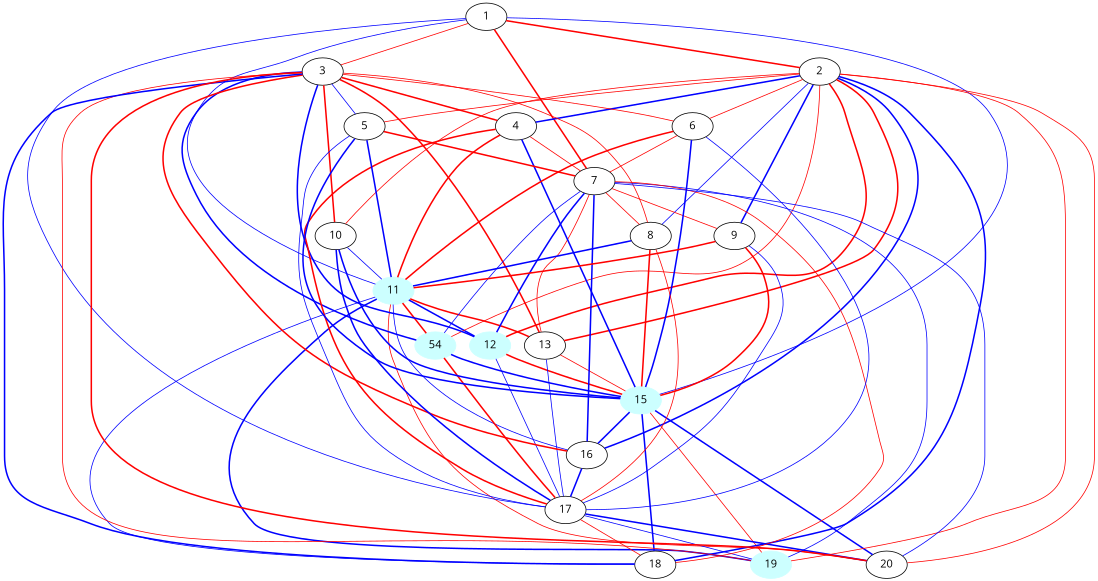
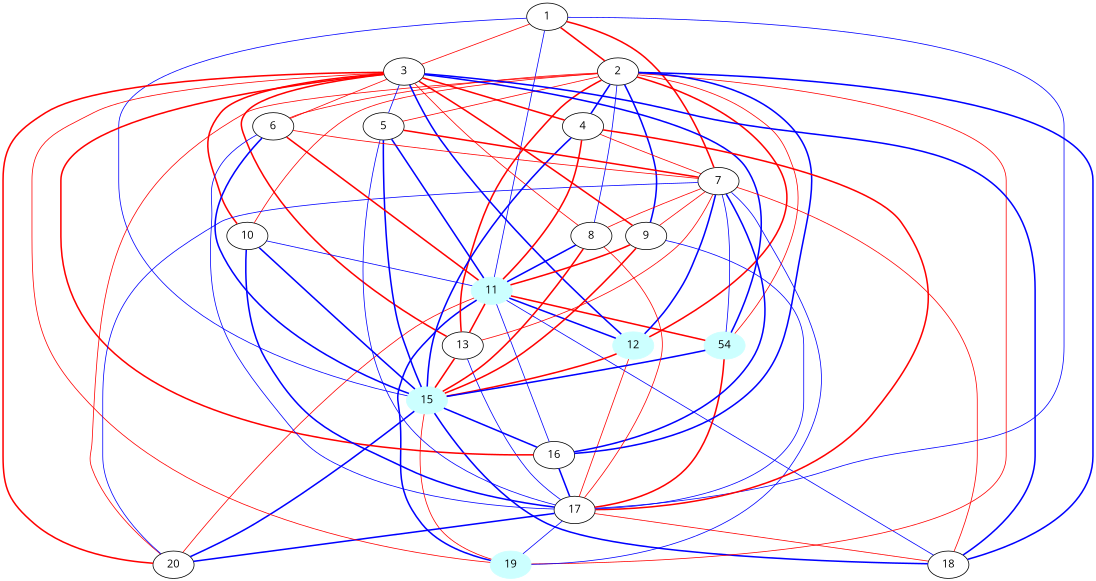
none -> (511, 141)
(595, 374) -> (445, 373)
(528, 428) -> (604, 428)
